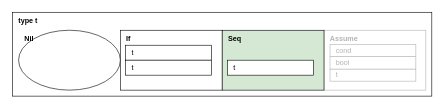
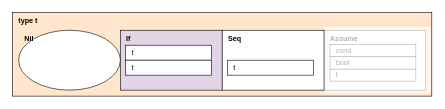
(29, 21) -> (29, 21)
(130, 39) -> (130, 39)
(234, 39) -> (234, 39)
